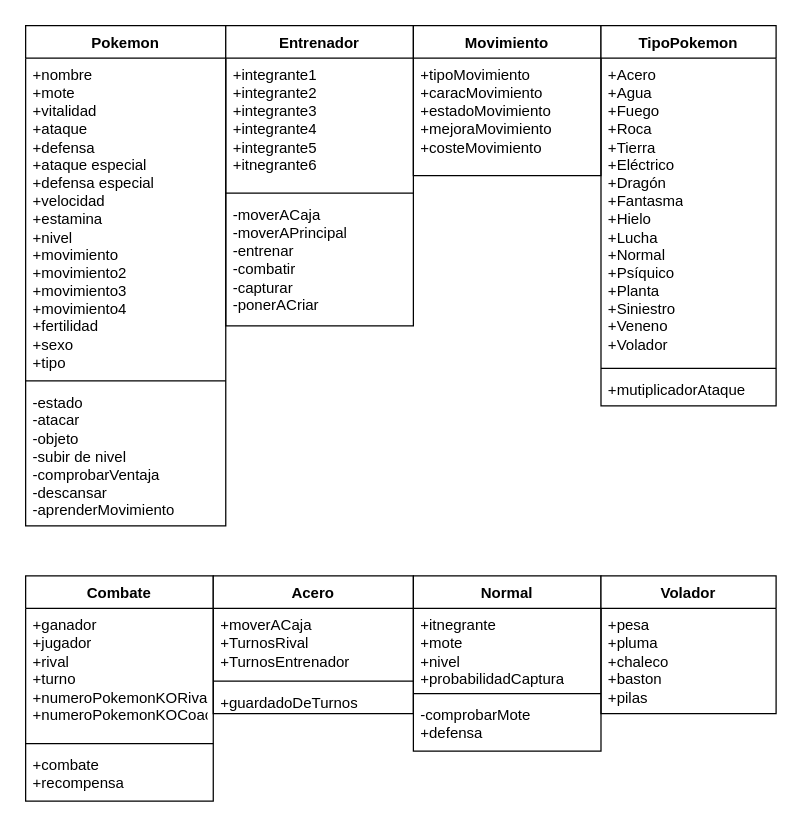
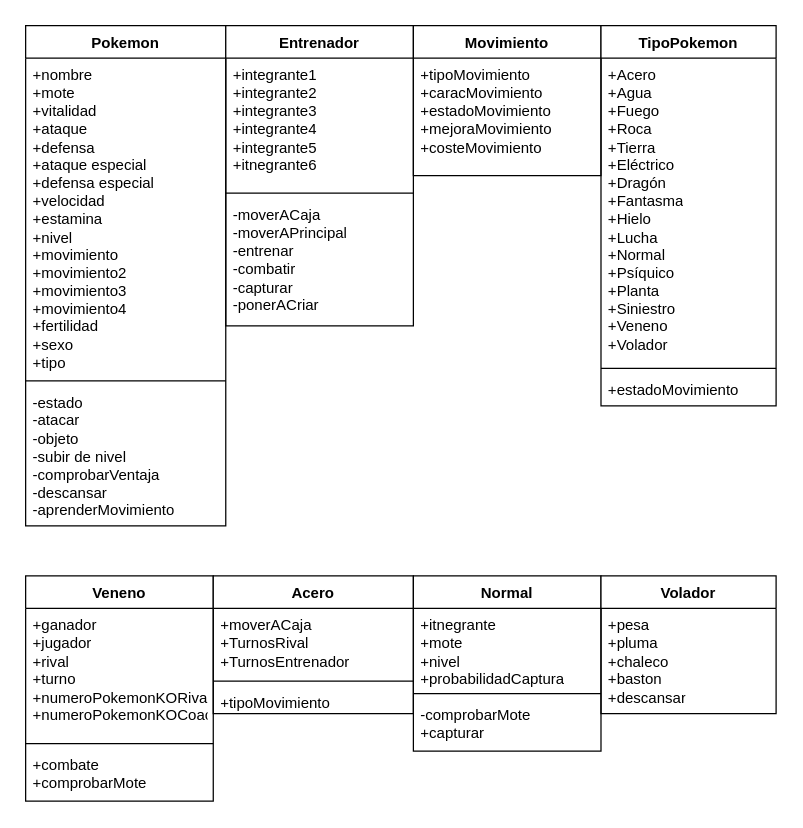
(682, 391) -> (676, 391)
(119, 593) -> (119, 593)
(640, 662) -> (650, 662)
(292, 703) -> (278, 703)
(479, 725) -> (479, 725)
(79, 775) -> (92, 775)
